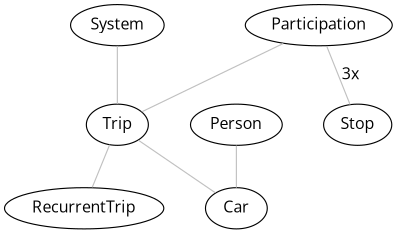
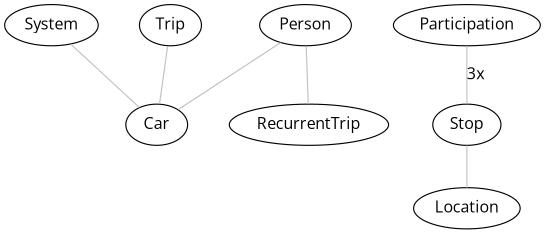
(117, 75) -> (105, 76)
(213, 78) -> none
(101, 166) -> (307, 75)
none -> (467, 208)
